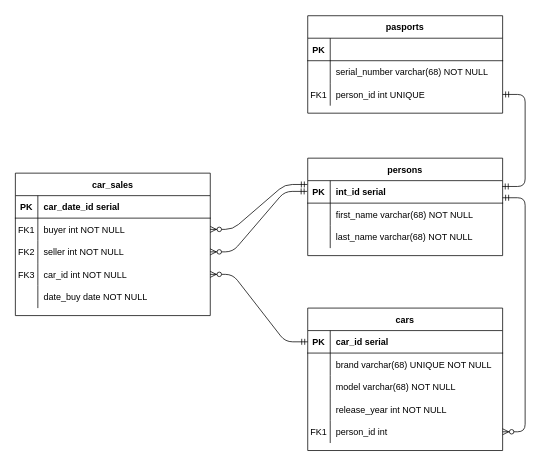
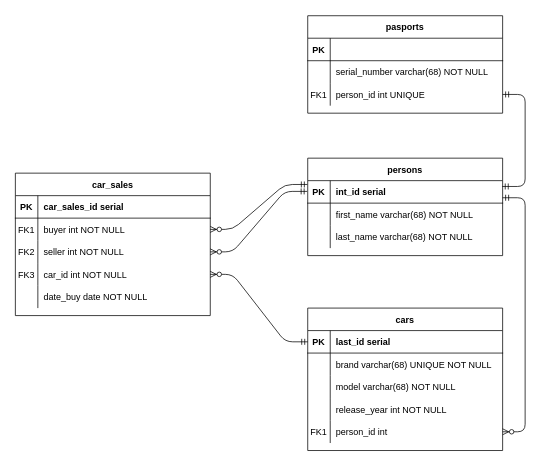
(84, 207) -> (86, 207)
(364, 342) -> (365, 342)
